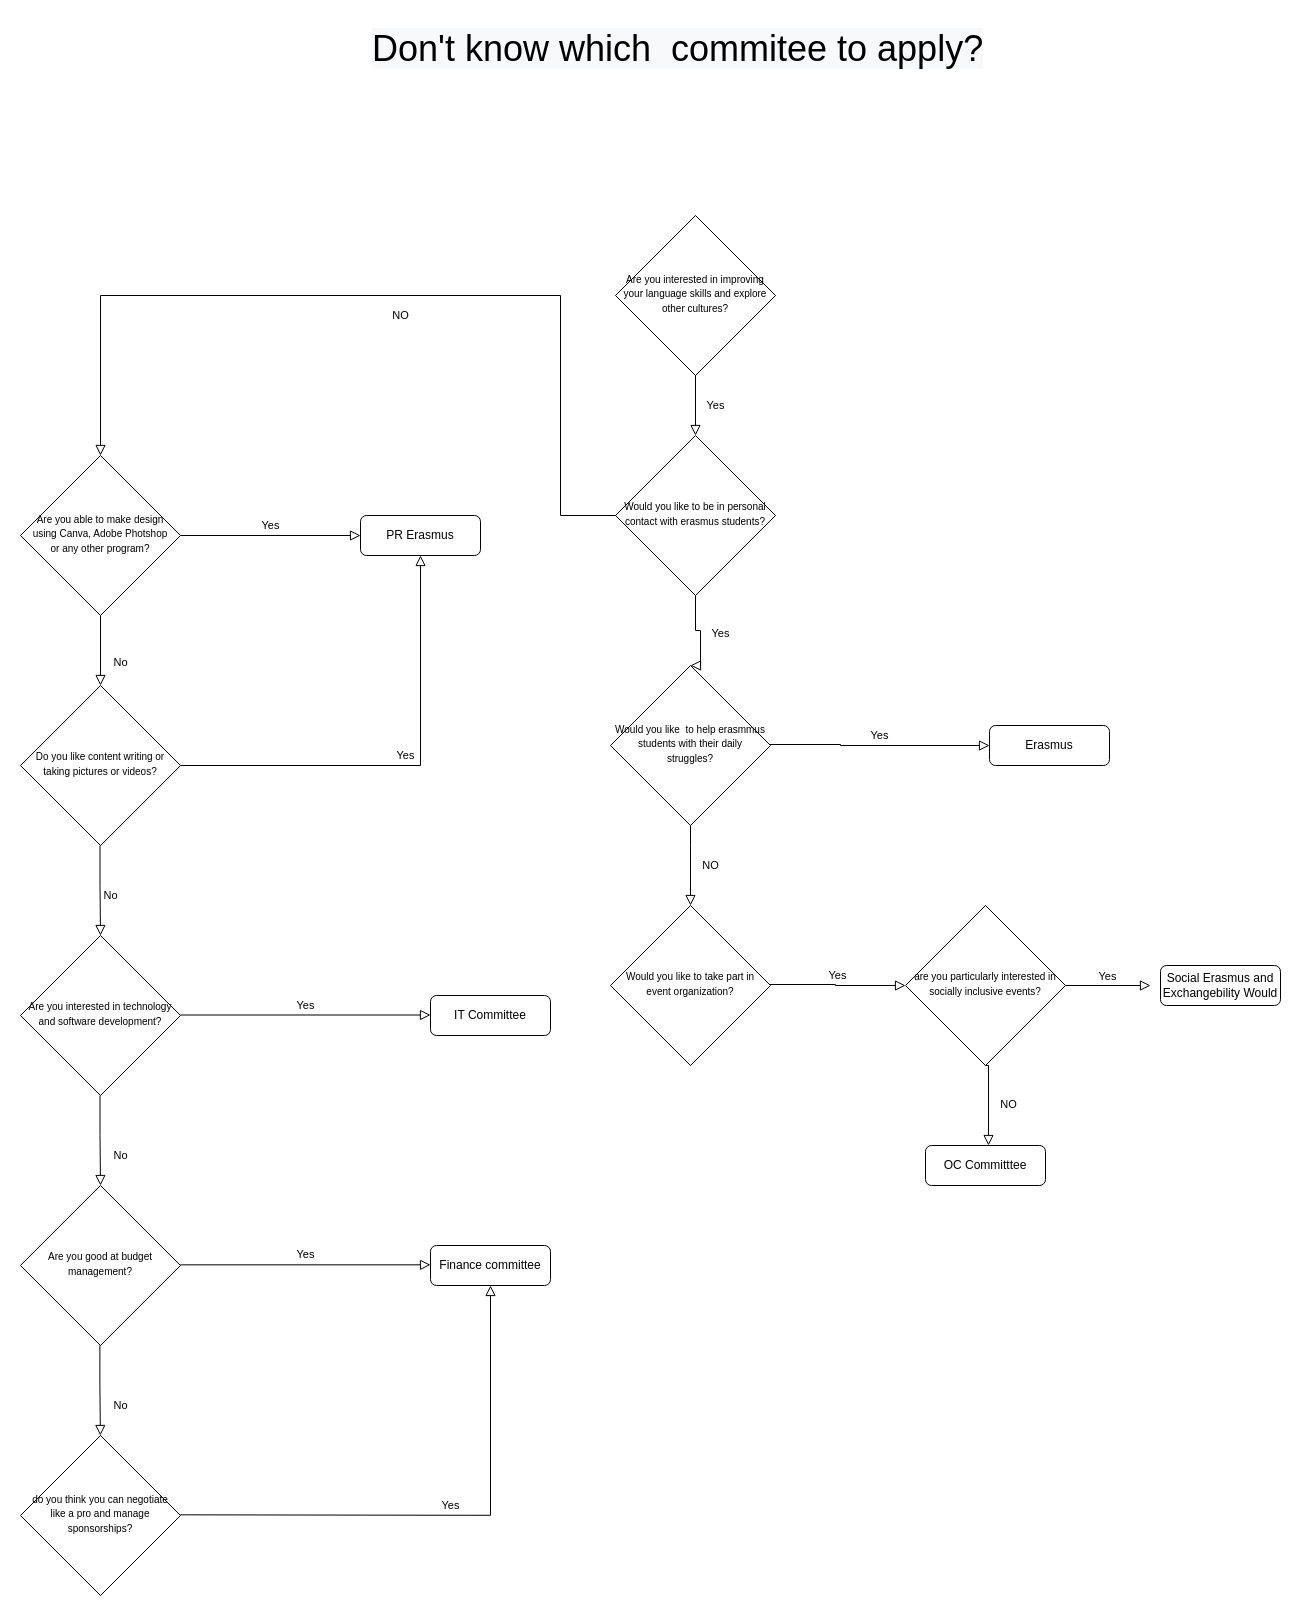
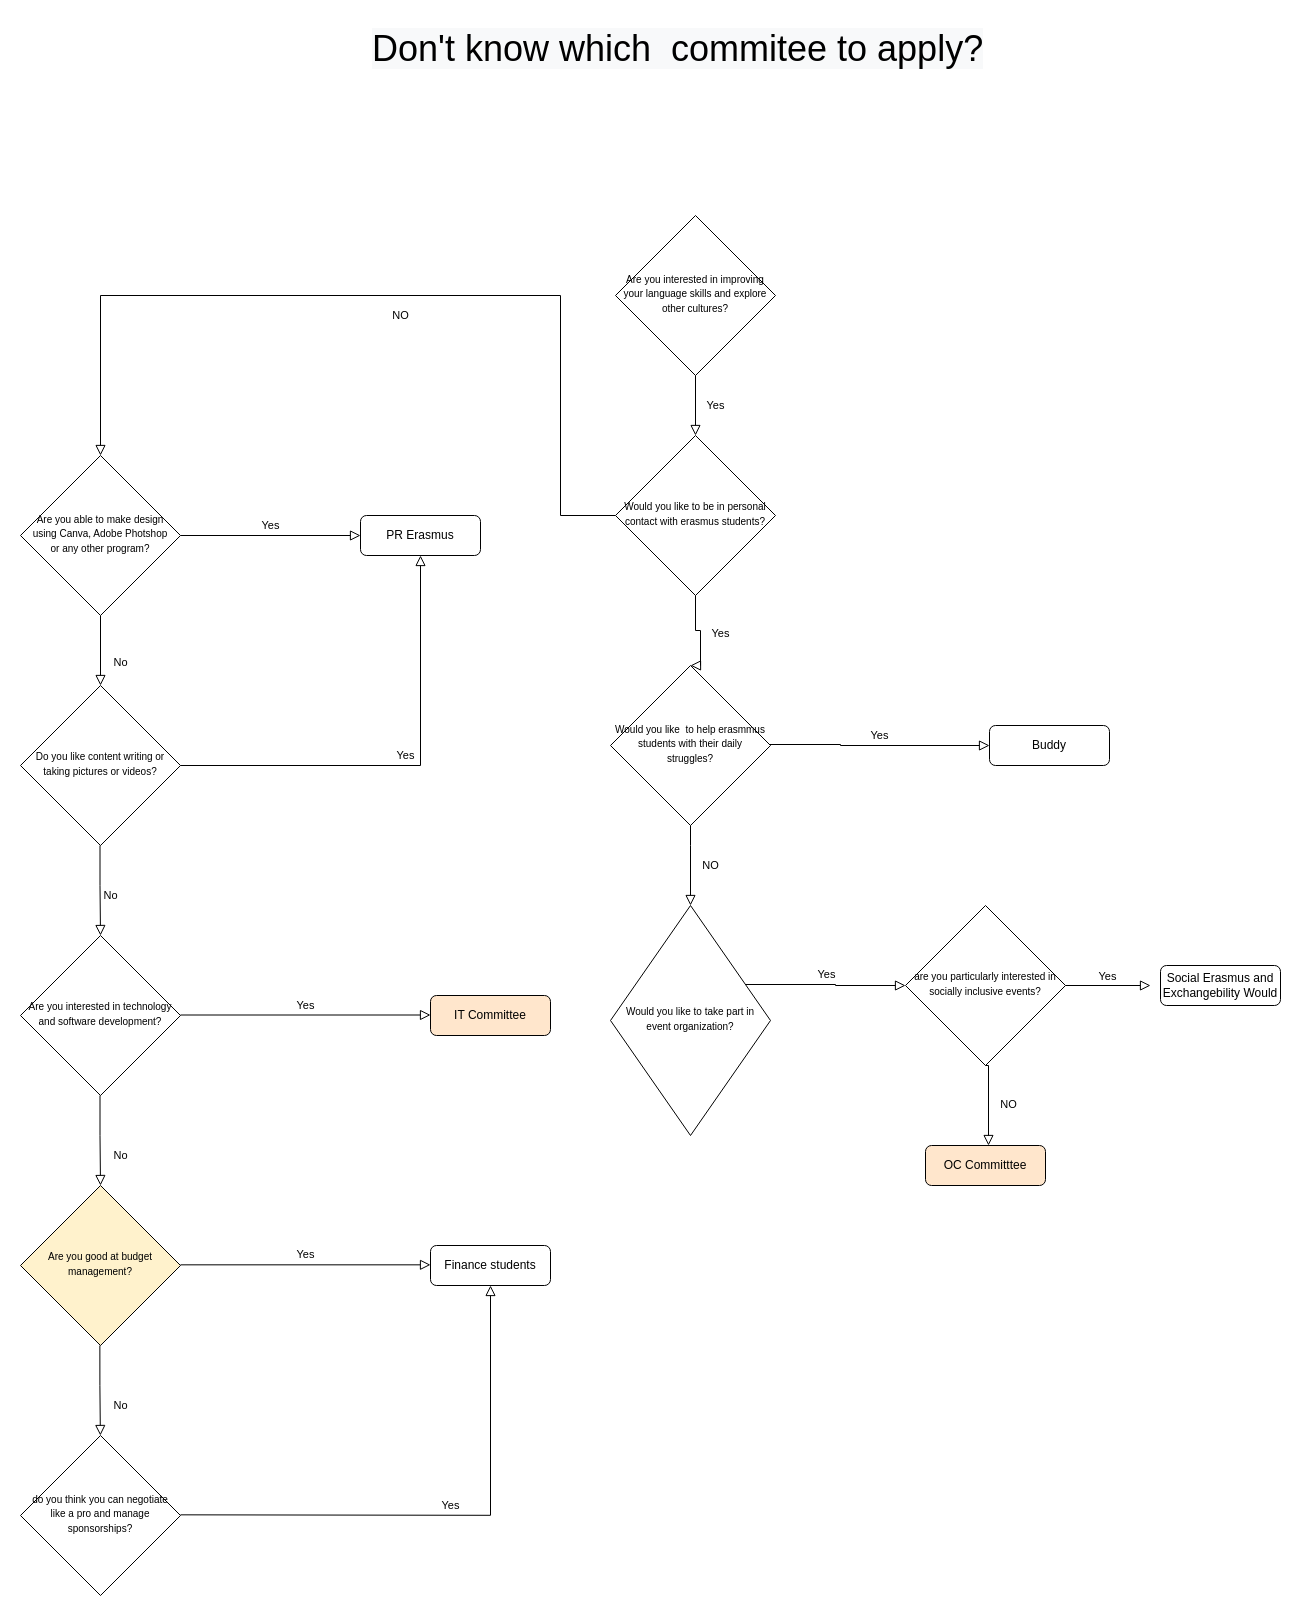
(1050, 746) -> (1050, 746)
(691, 986) -> (691, 1021)
(491, 1016) -> (491, 1016)
(986, 1166) -> (986, 1166)
(101, 1266) -> (101, 1266)
(491, 1266) -> (491, 1266)
